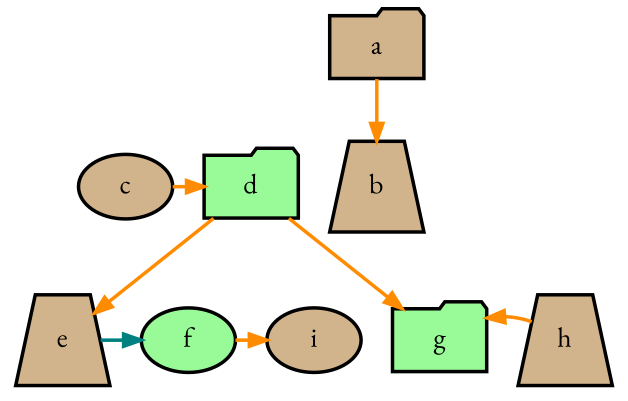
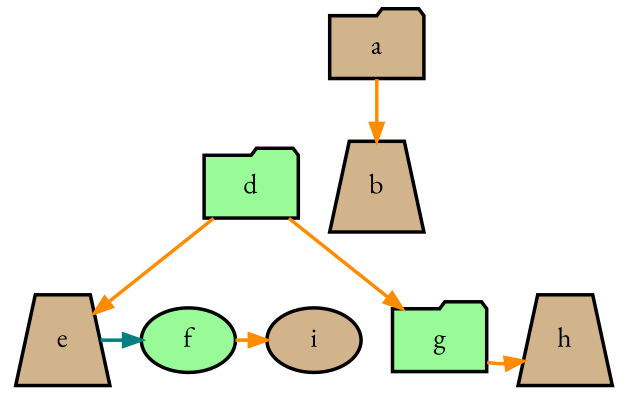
(126, 187) -> none
(519, 318) -> (496, 364)
